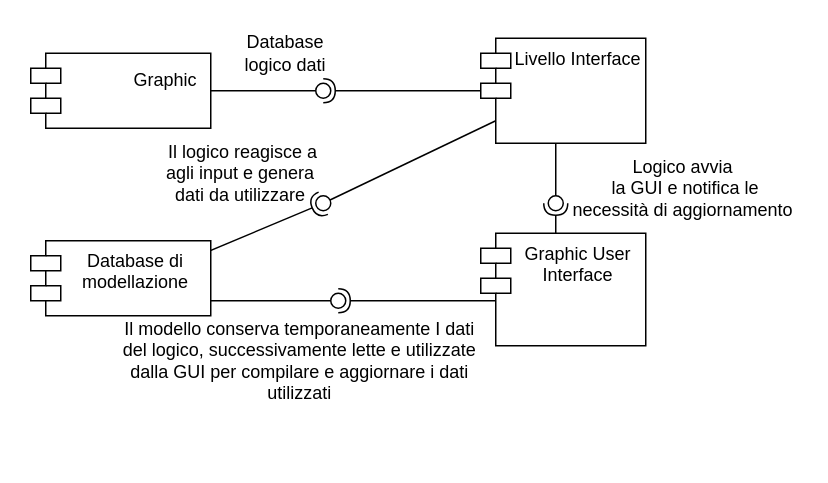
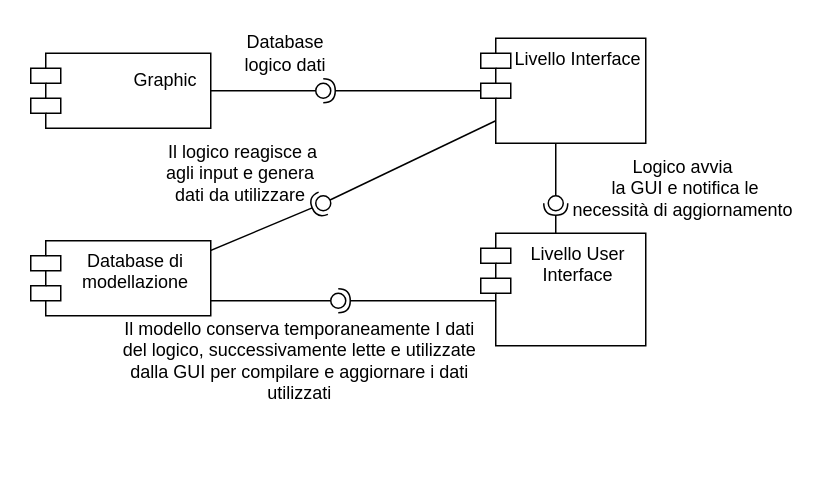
(578, 265) -> (578, 265)
